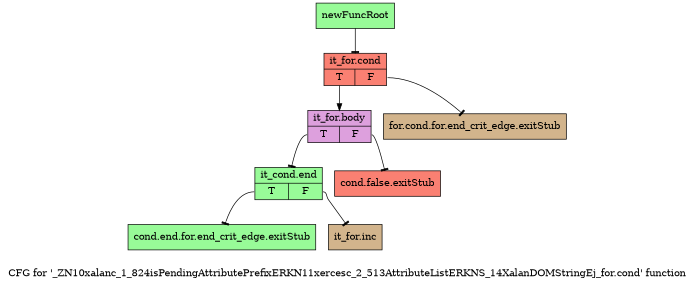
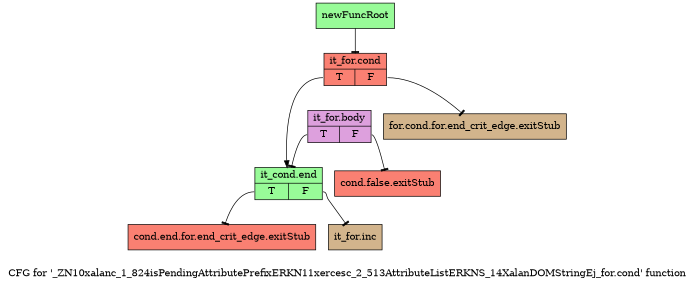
(339, 95) -> (291, 111)
(222, 237) -> (222, 237)
